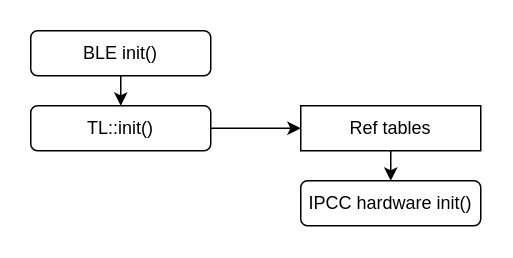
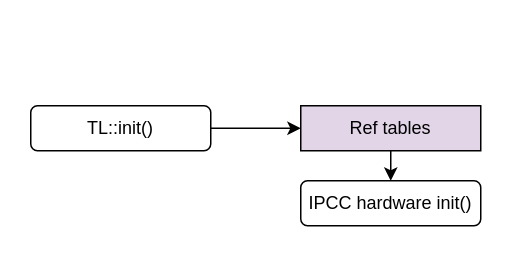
(121, 53) -> none
(121, 86) -> none
(391, 128) -> (391, 128)
